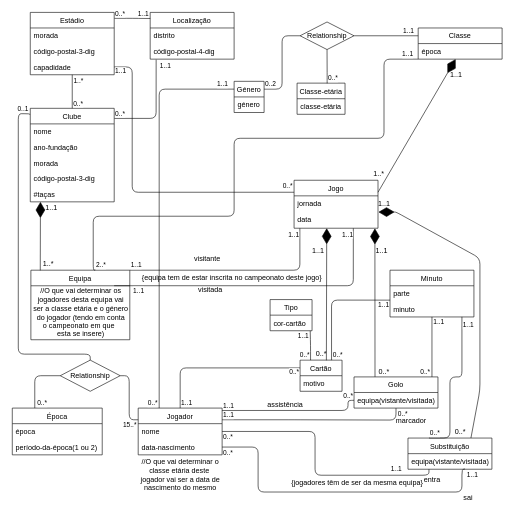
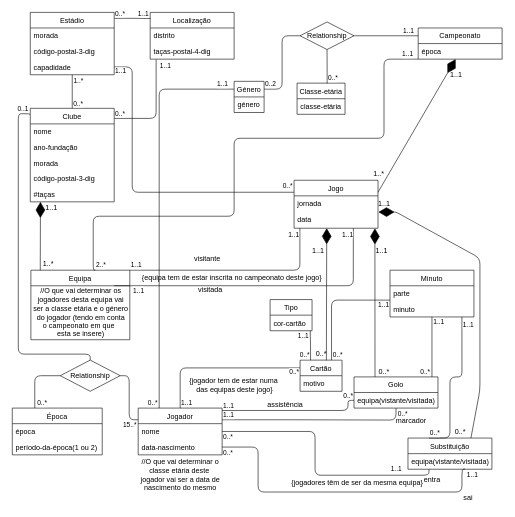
(460, 36) -> (460, 36)
(189, 52) -> (188, 52)
none -> (234, 385)
